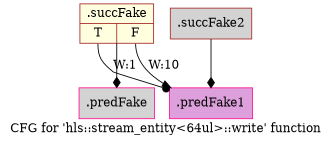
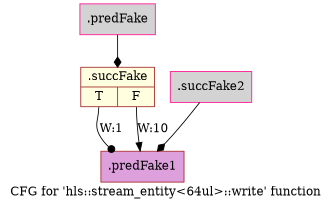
(211, 24) -> (211, 87)
(117, 60) -> (118, 46)
(211, 103) -> (142, 167)
